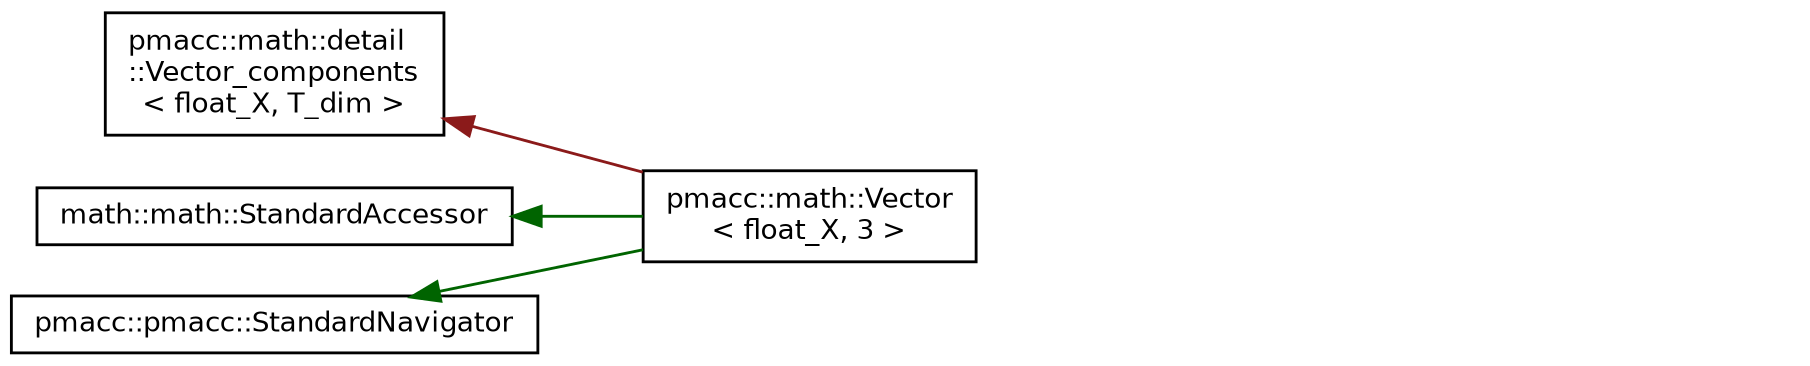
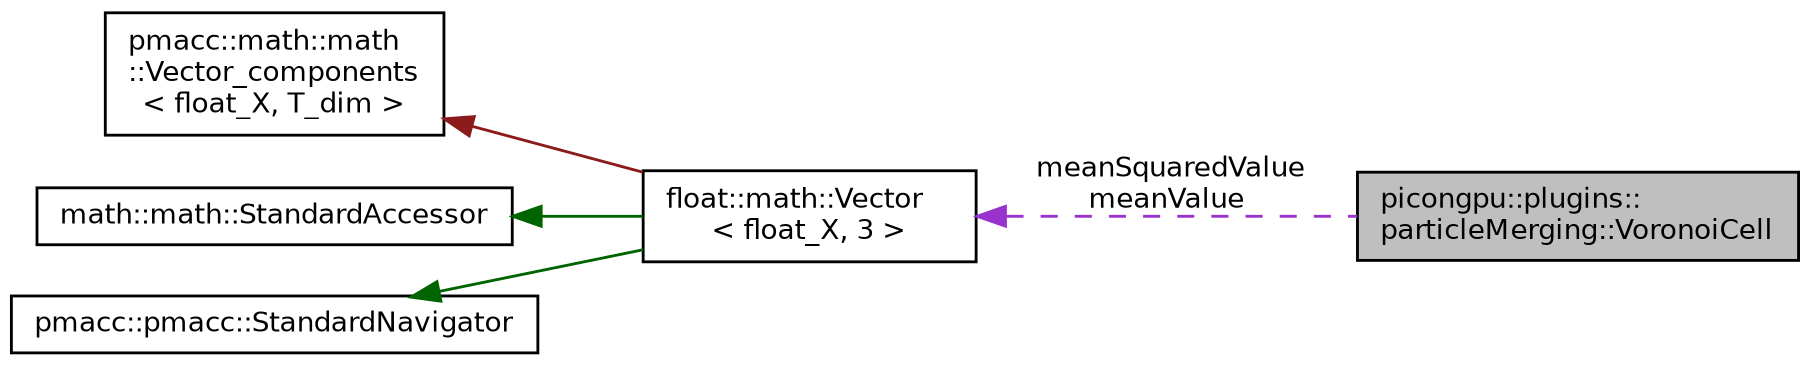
(275, 74) -> (275, 74)
(810, 216) -> (810, 216)
none -> (1578, 216)
